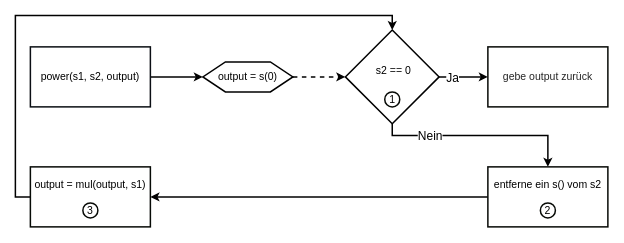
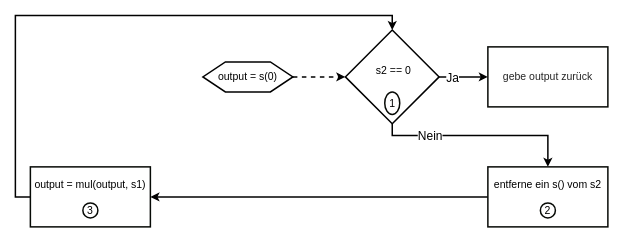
(90, 77) -> none
(174, 77) -> none
(392, 99) -> (392, 103)
